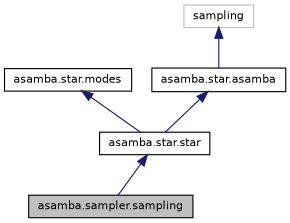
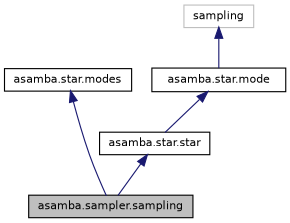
(219, 80) -> (219, 80)
(116, 115) -> (88, 149)
